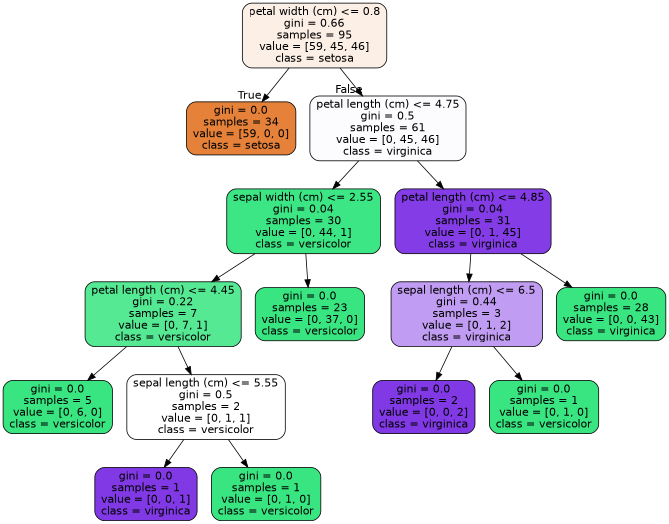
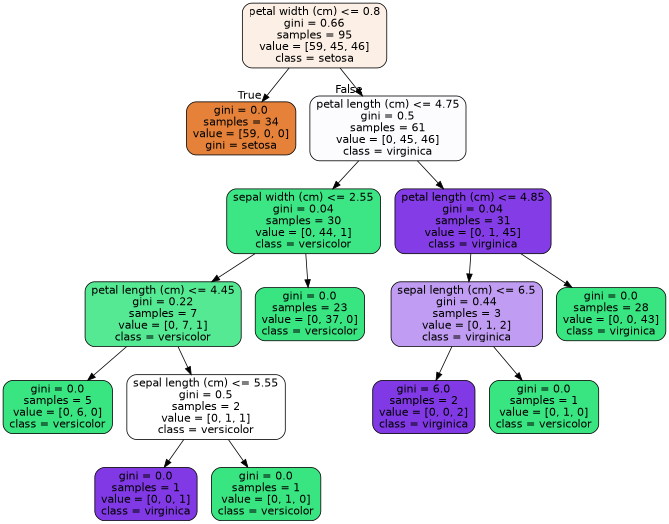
(241, 128) -> (241, 128)
(424, 407) -> (424, 407)
